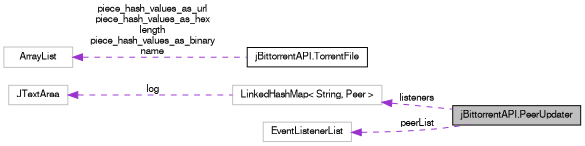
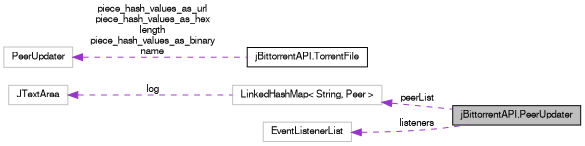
(38, 57) -> (38, 57)
(417, 98) -> (417, 98)
(417, 124) -> (417, 124)
